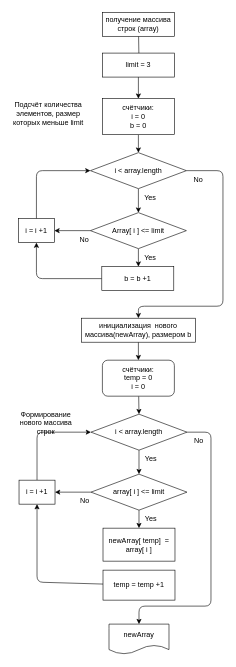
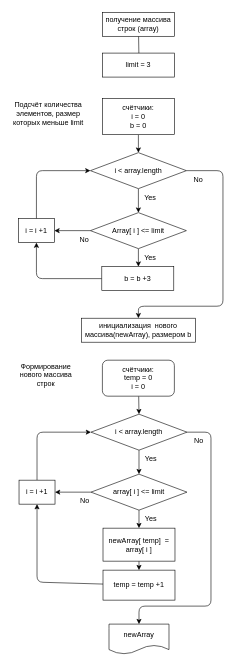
(138, 85) -> none
(138, 279) -> (138, 279)
(138, 349) -> none
(46, 423) -> (46, 375)
none -> (139, 564)
